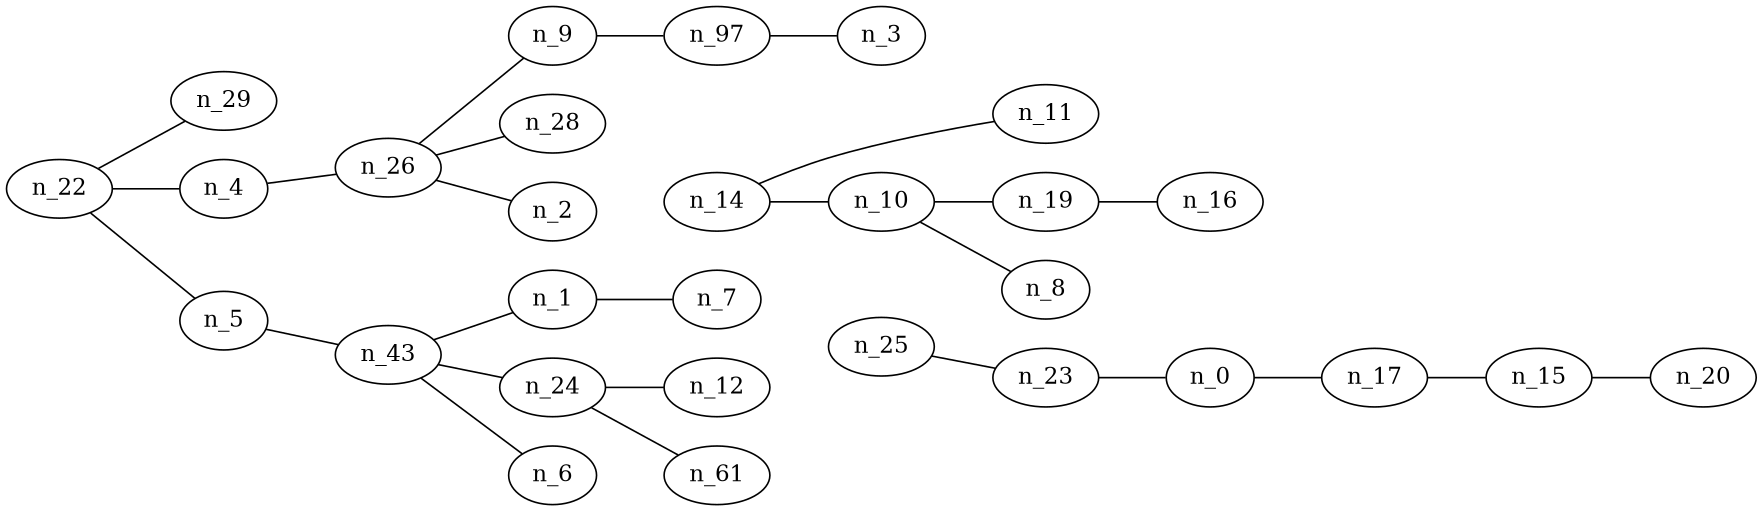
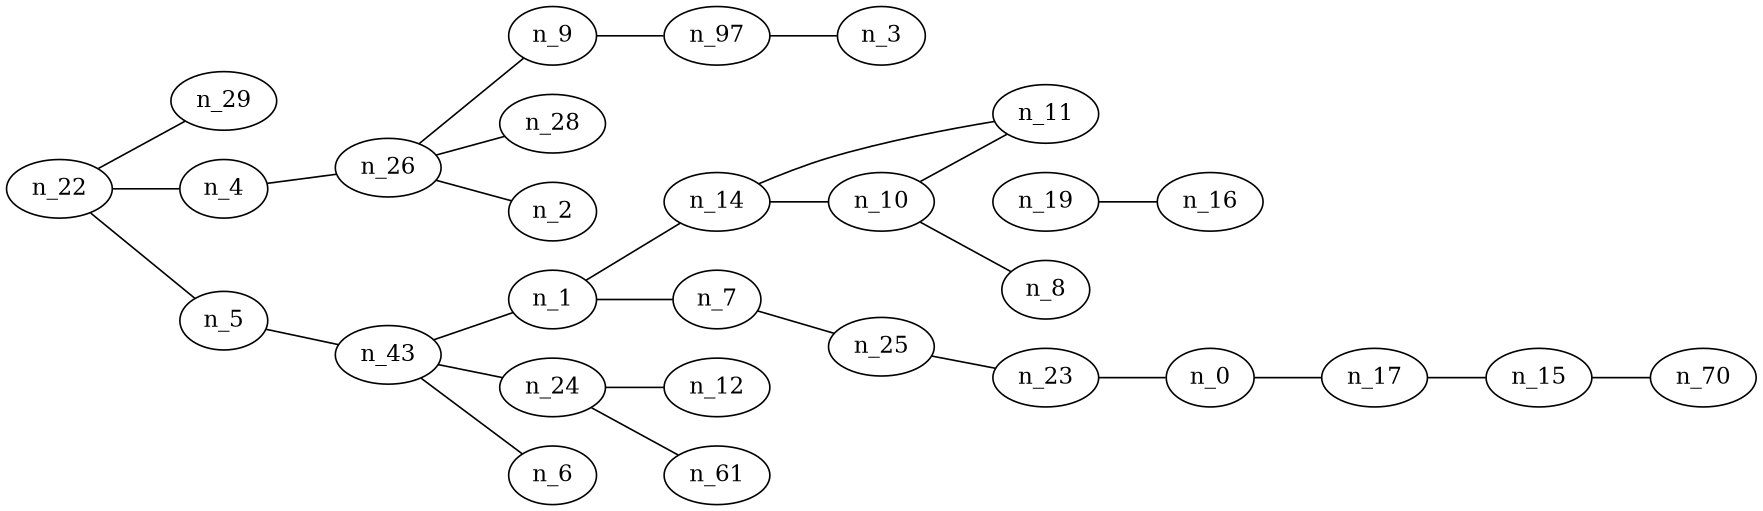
(964, 202) -> (964, 158)
none -> (633, 252)
none -> (796, 322)
(1703, 378) -> (1703, 378)
